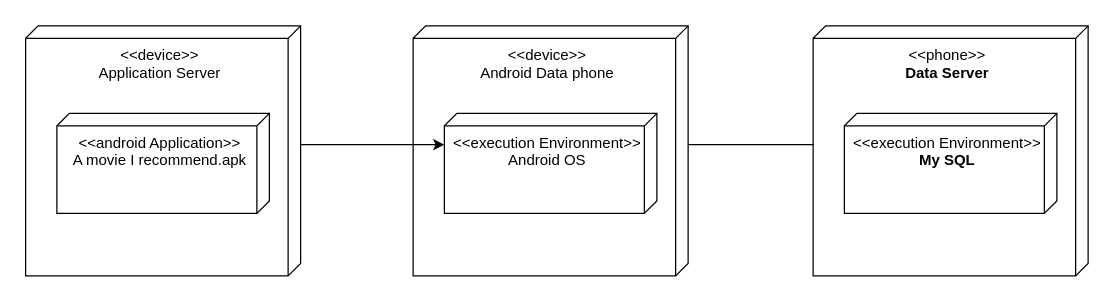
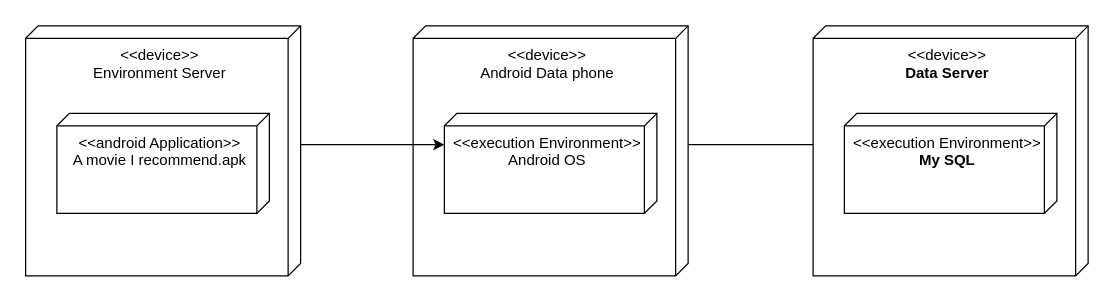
(160, 65) -> (160, 65)
(948, 65) -> (948, 65)
